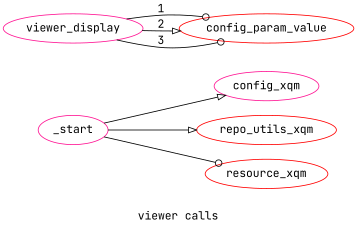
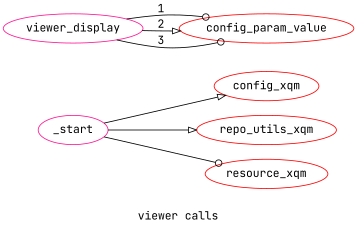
(267, 86) -> (267, 86)
